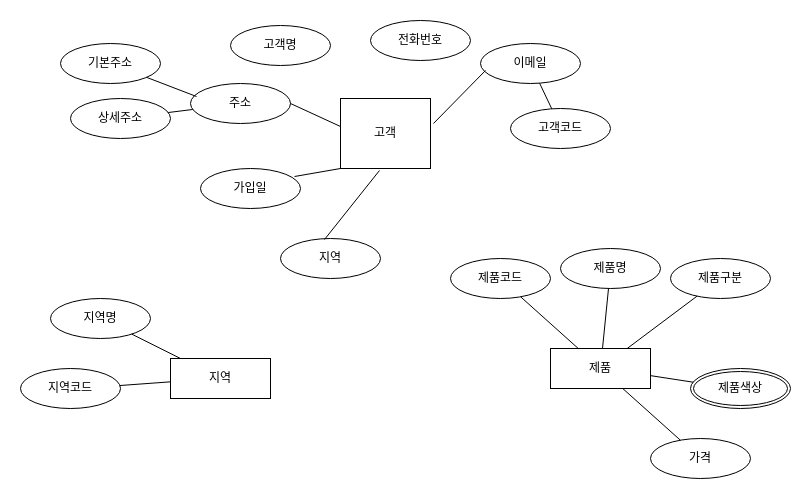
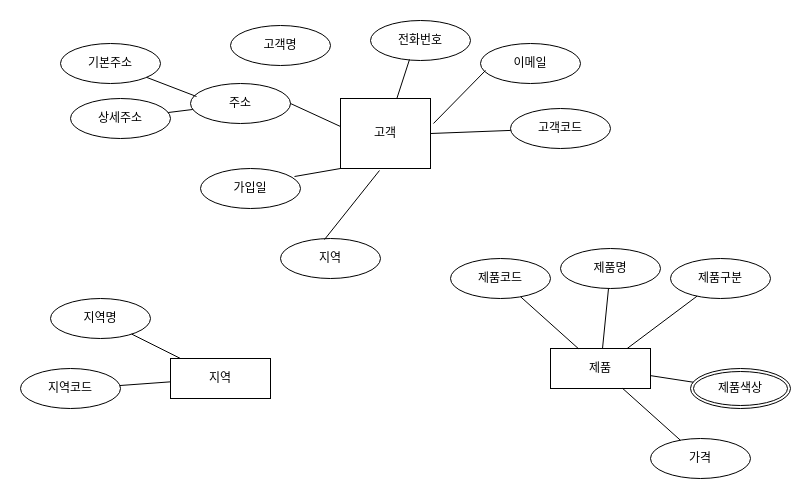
none -> (403, 79)
(546, 96) -> (471, 132)
